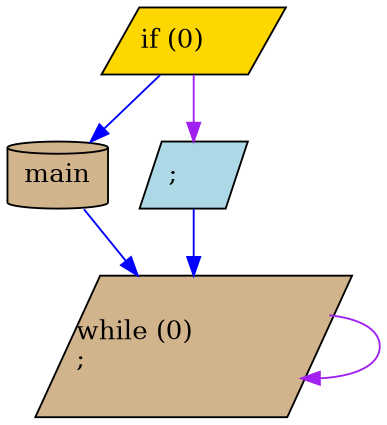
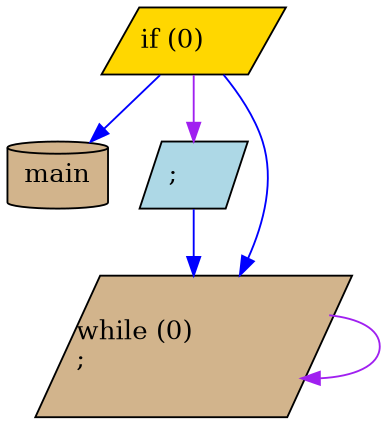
(105, 235) -> (267, 162)
